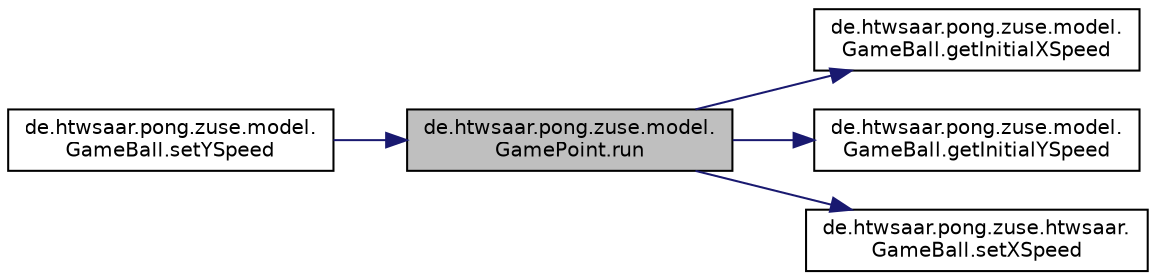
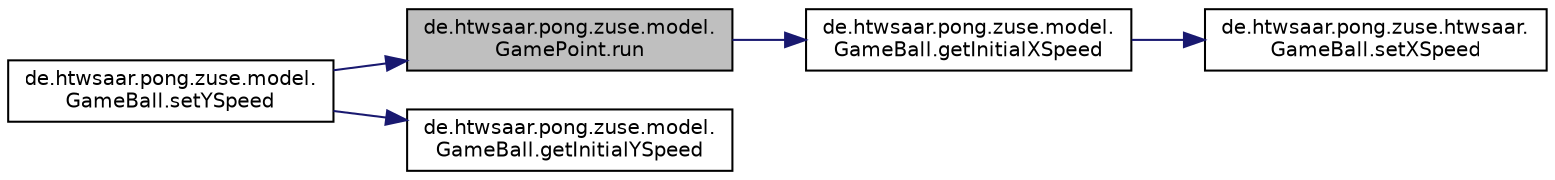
(763, 140) -> (360, 114)
(763, 188) -> (1158, 40)
